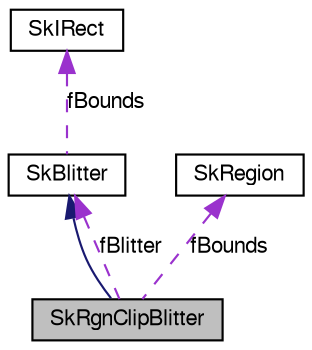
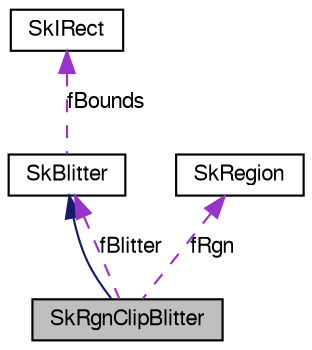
(230, 247) -> (213, 247)
